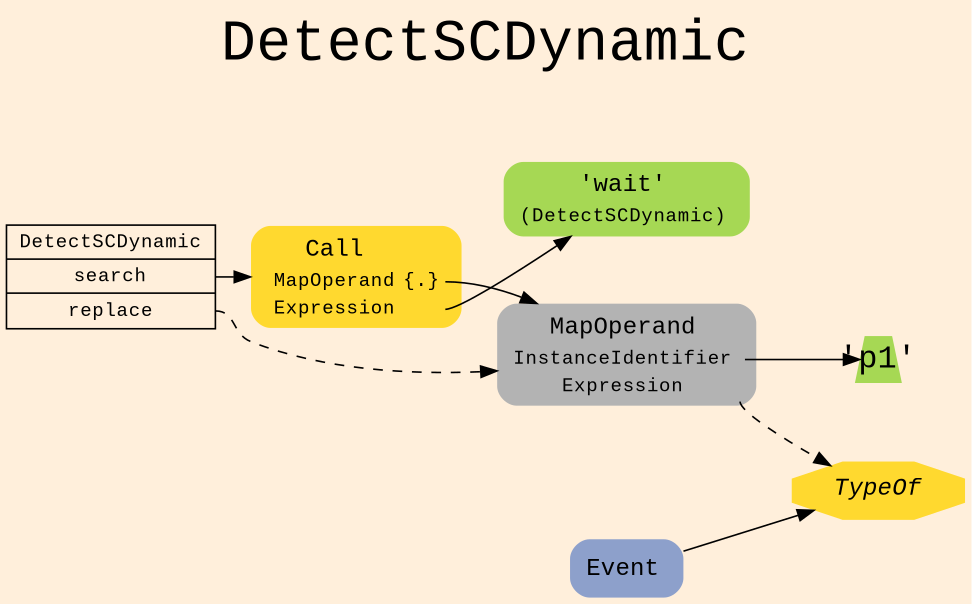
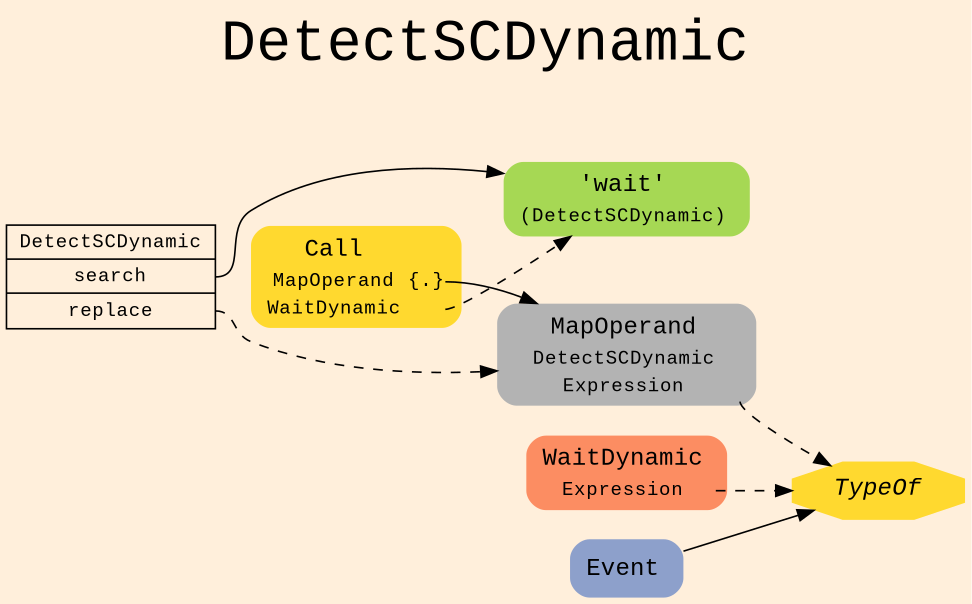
(225, 277) -> (325, 180)
(503, 281) -> (503, 281)
(335, 308) -> (334, 308)
(623, 358) -> (624, 358)
(878, 360) -> none
none -> (627, 473)
